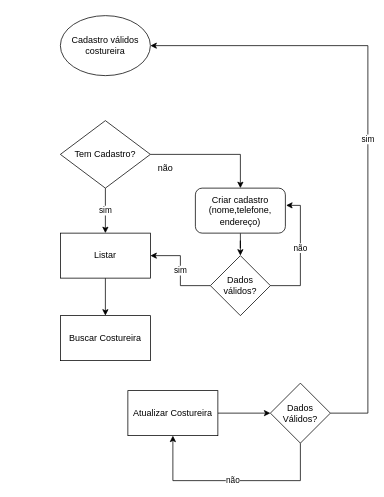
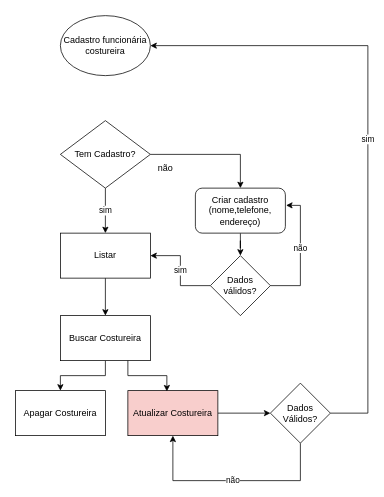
(105, 45) -> (105, 45)
none -> (85, 375)
none -> (151, 375)
none -> (60, 413)
(173, 413) -> (173, 413)
